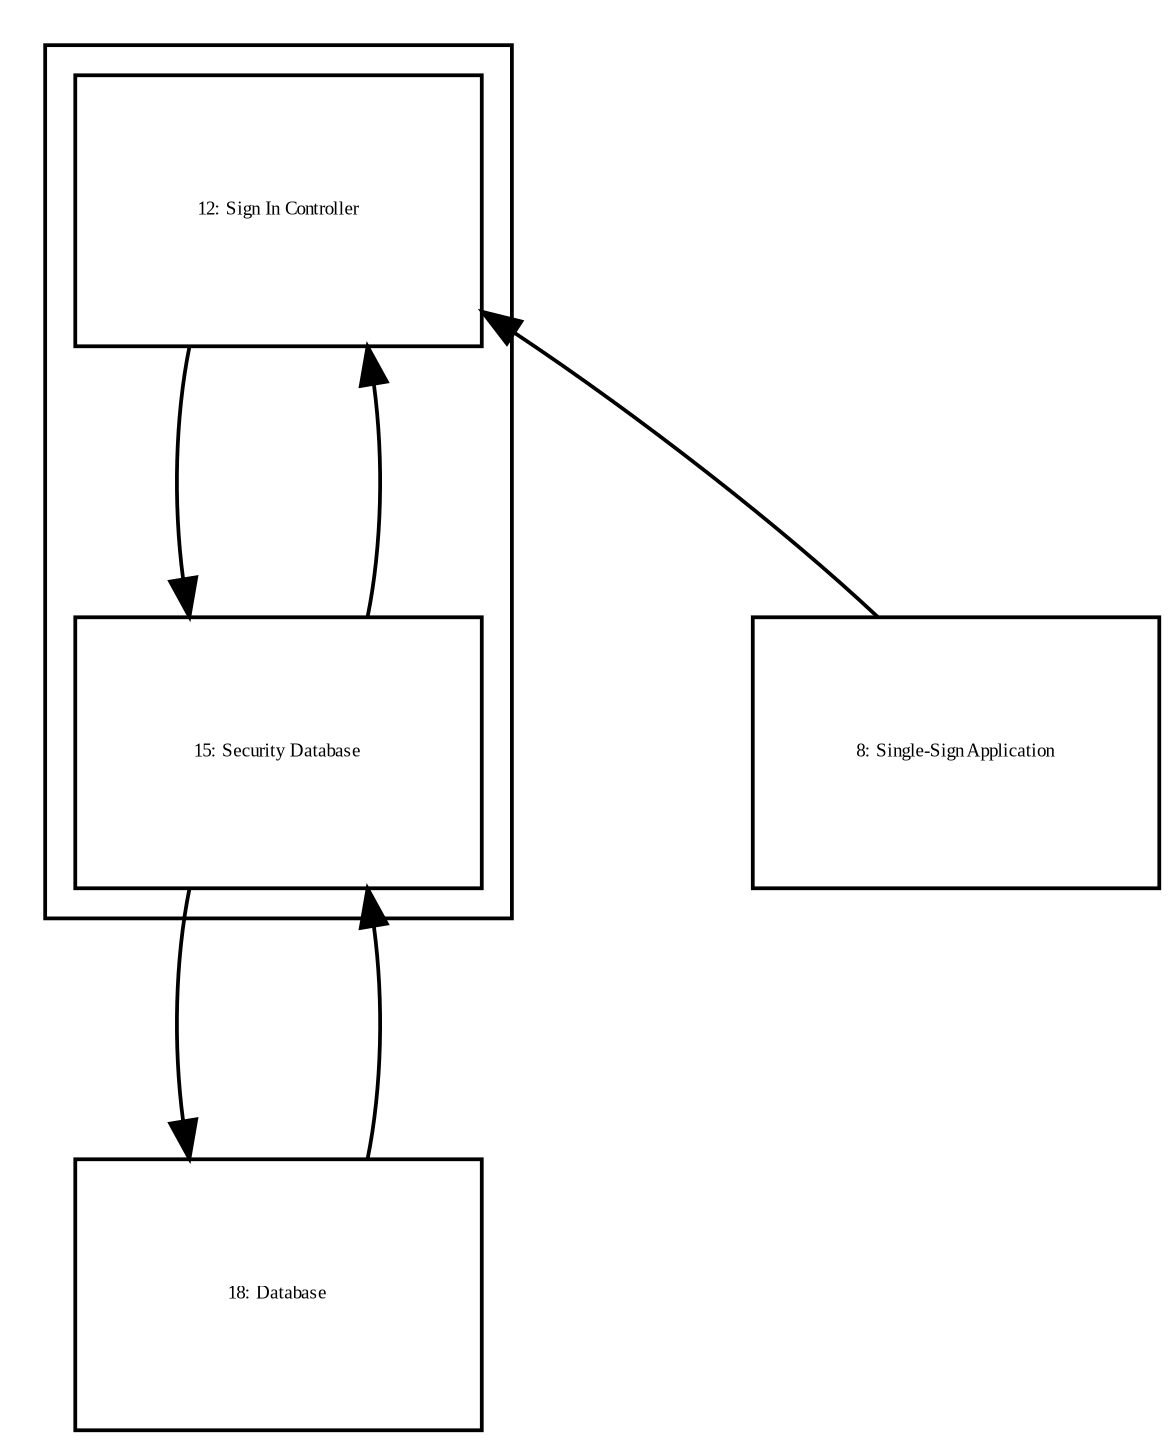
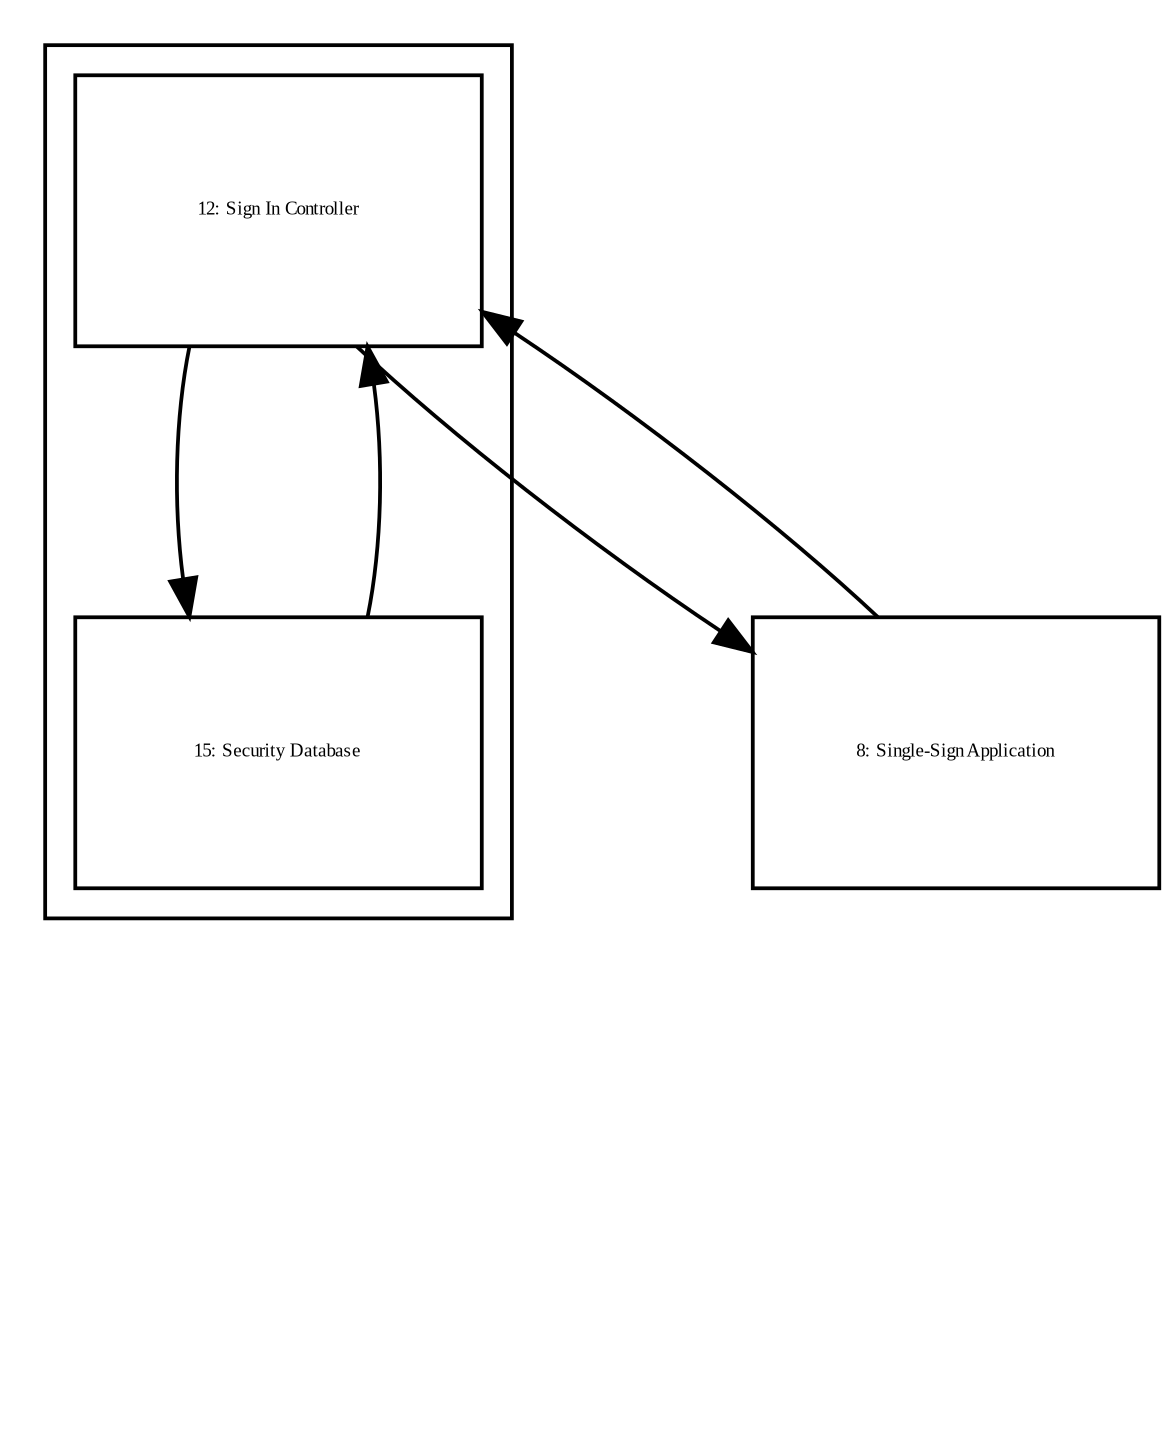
none -> (543, 503)
(279, 1295) -> none
